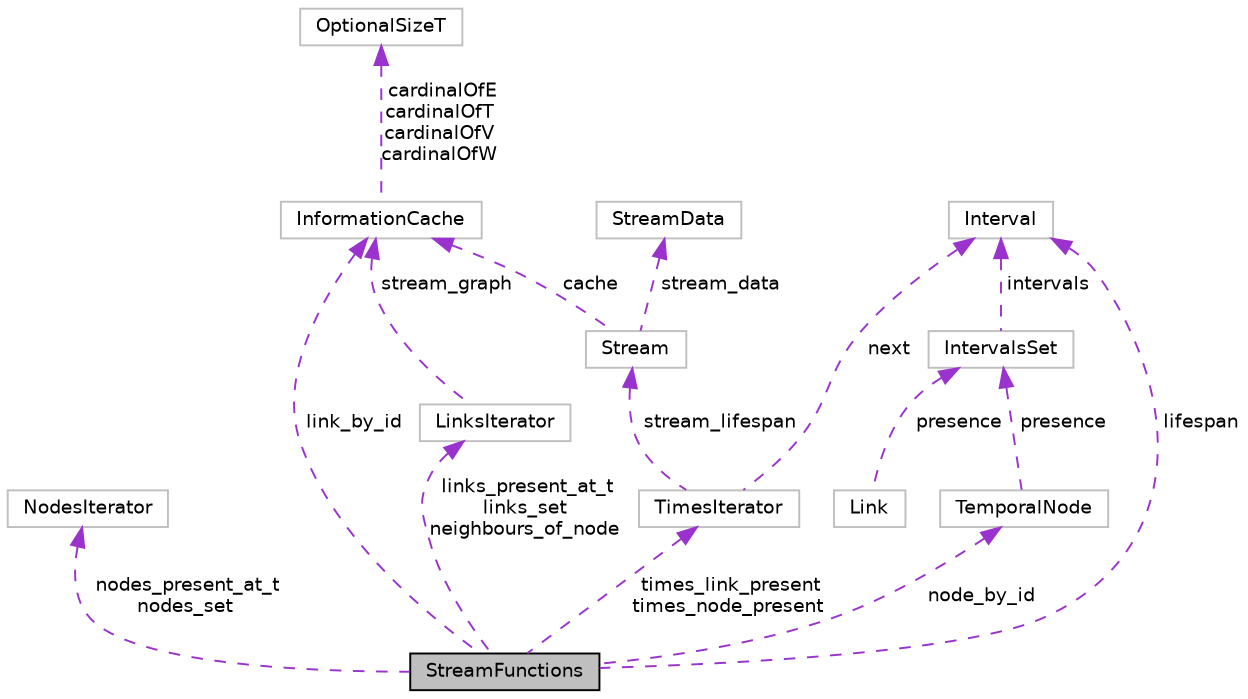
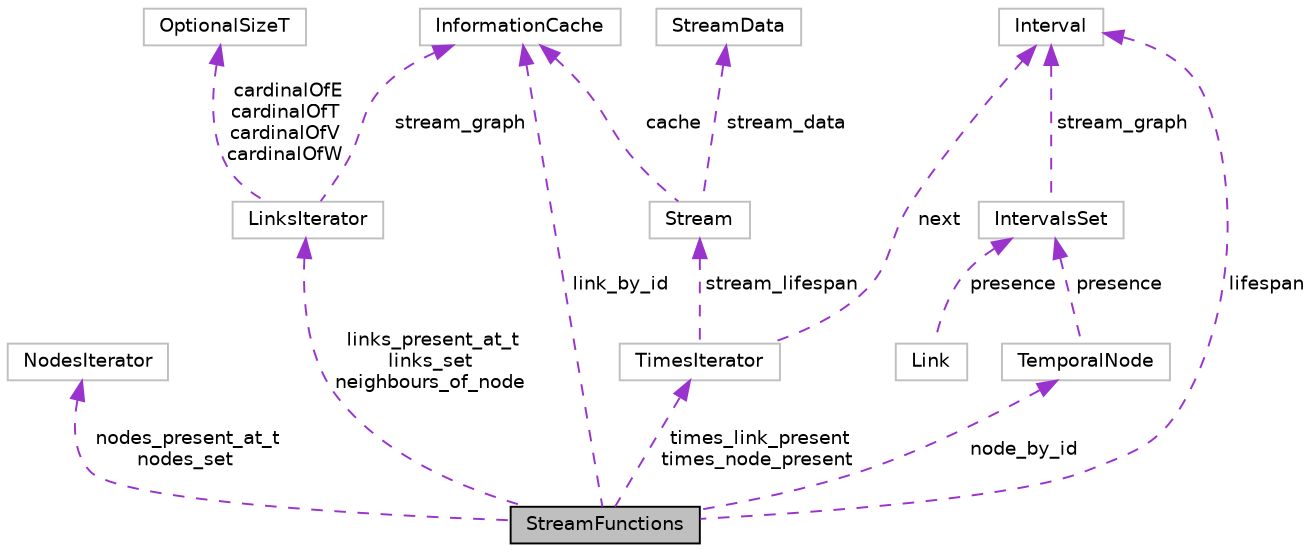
(381, 133) -> (218, 143)
(1045, 285) -> (1120, 124)
